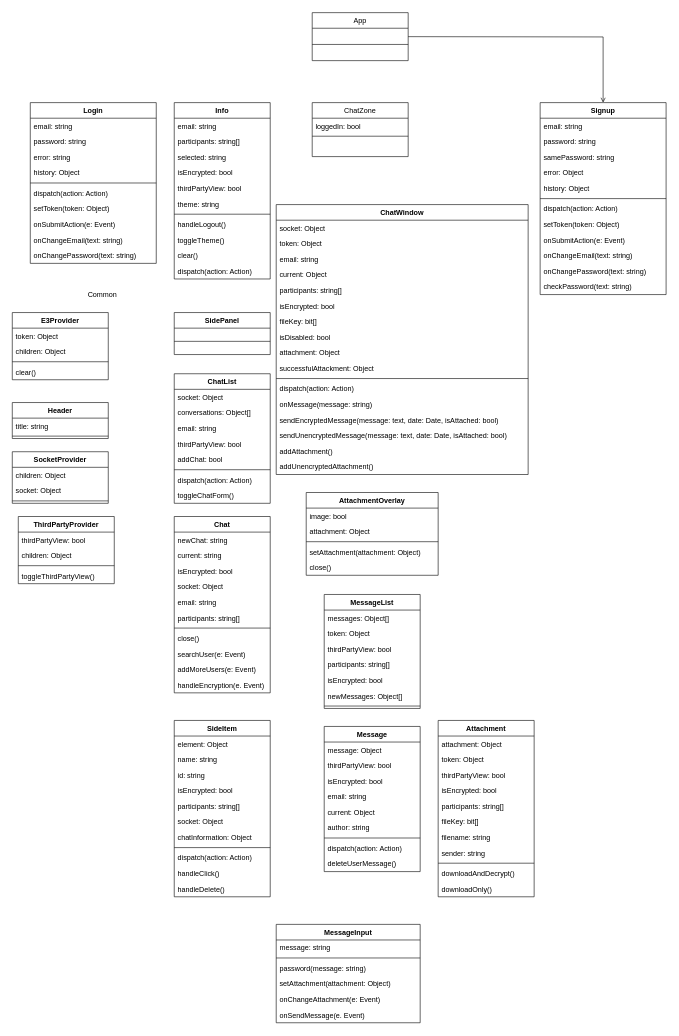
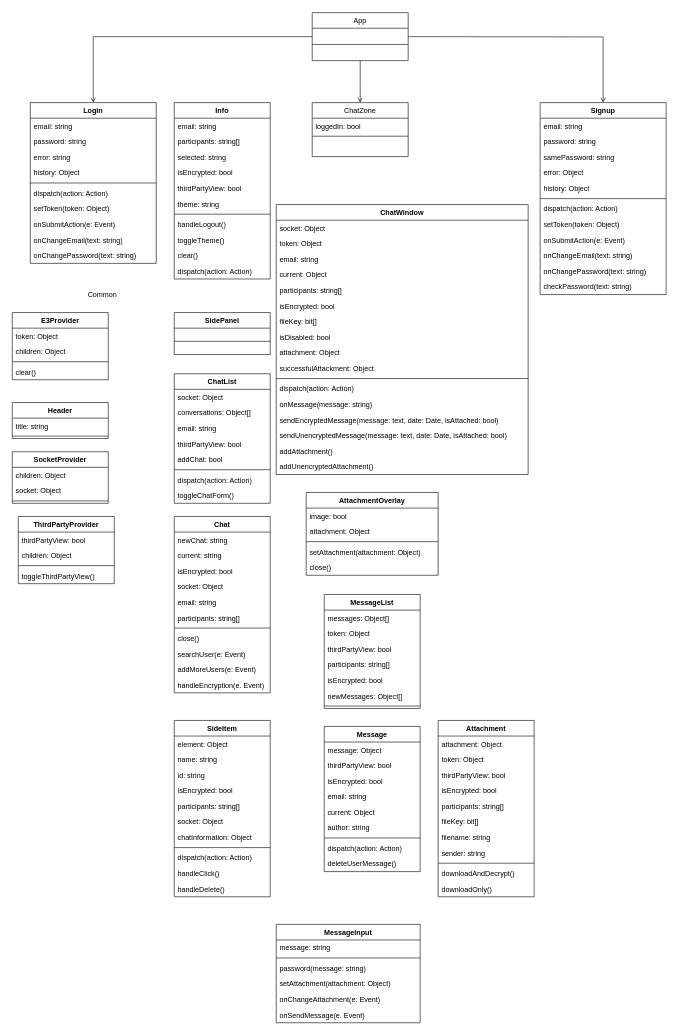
none -> (170, 36)
none -> (360, 81)
